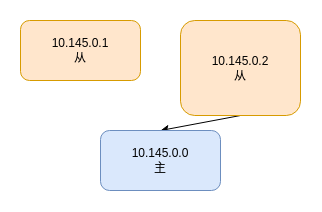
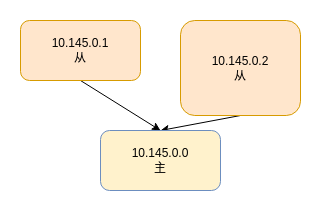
none -> (117, 104)
(161, 161) -> (161, 161)
